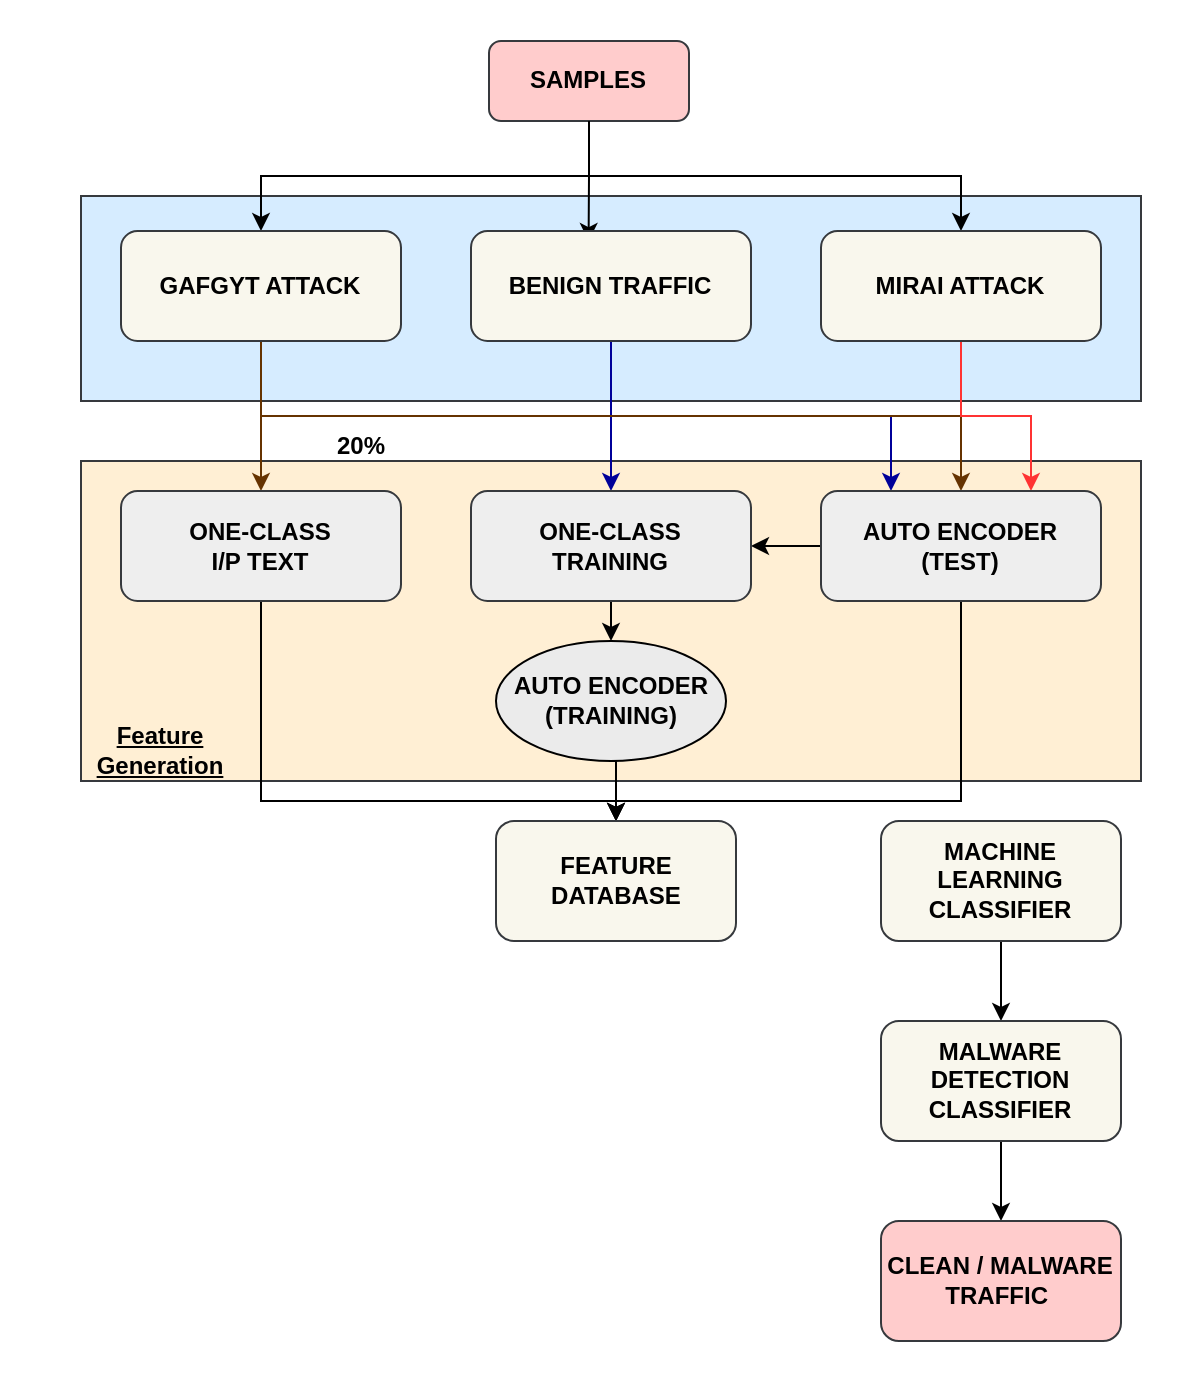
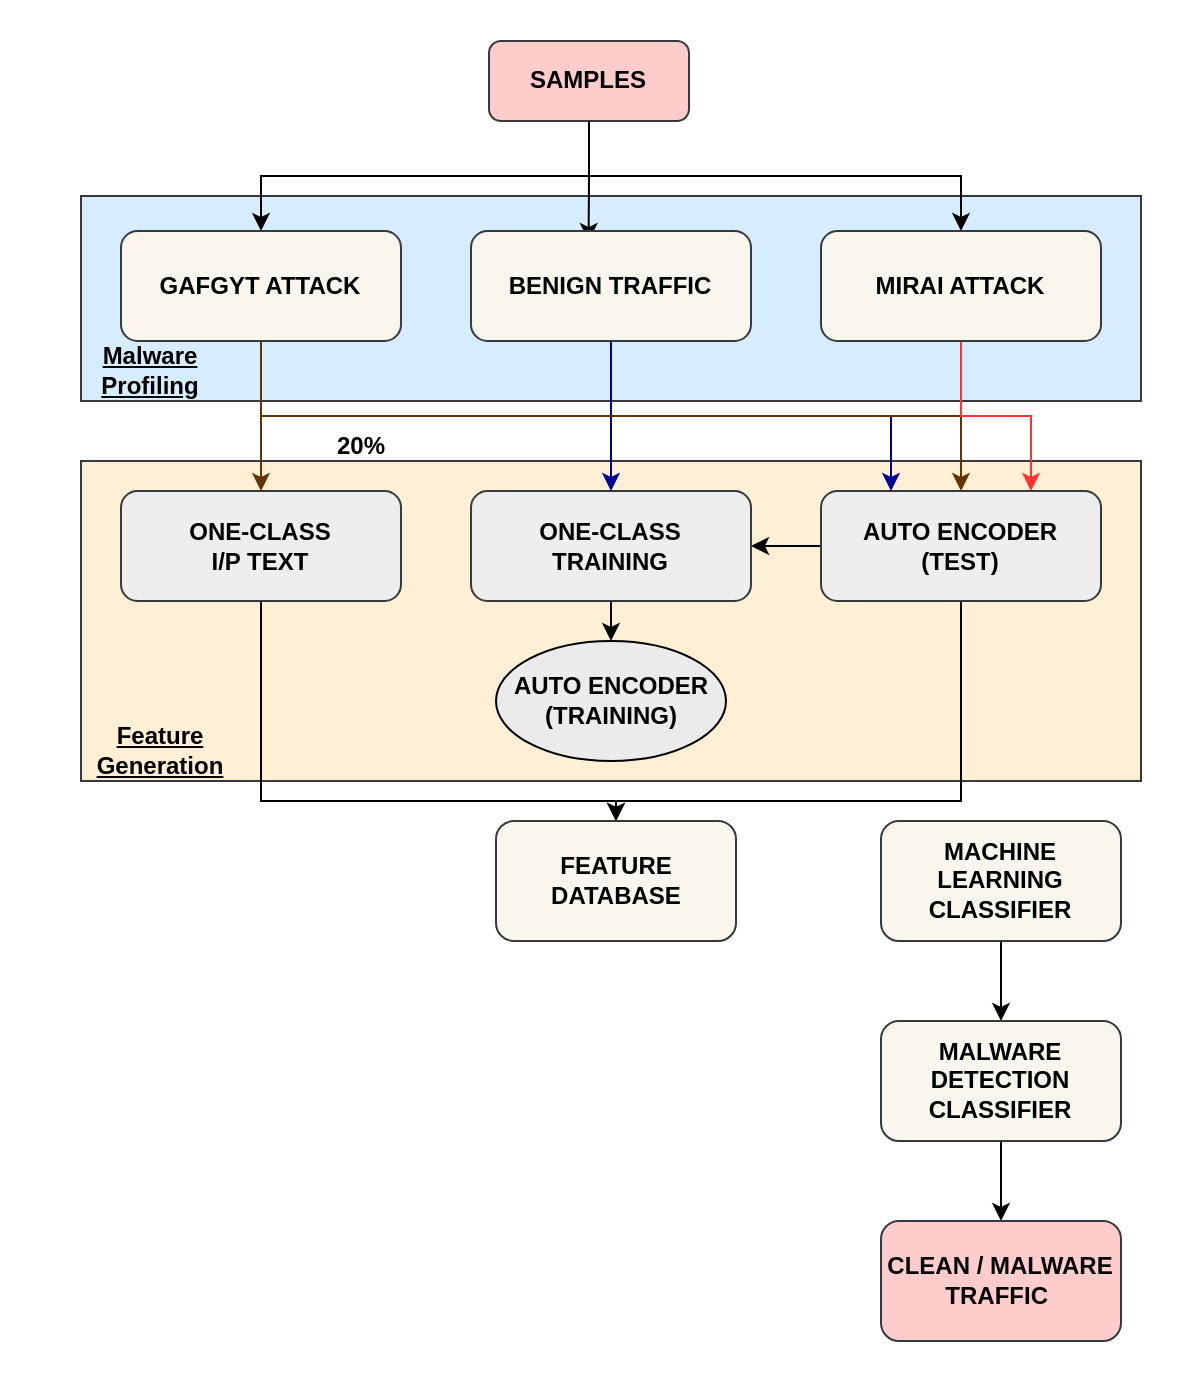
none -> (151, 371)
(616, 777) -> none
